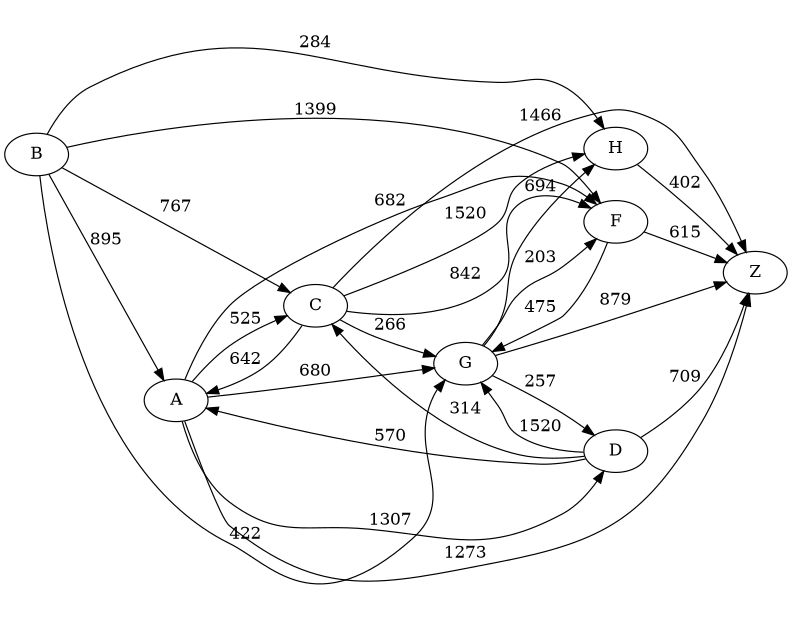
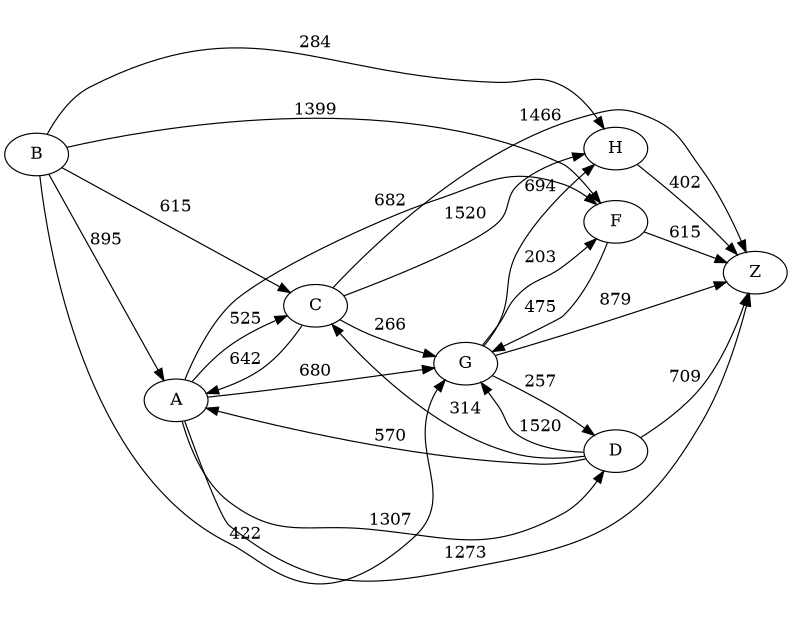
(176, 207) -> (176, 207)
(494, 286) -> none
